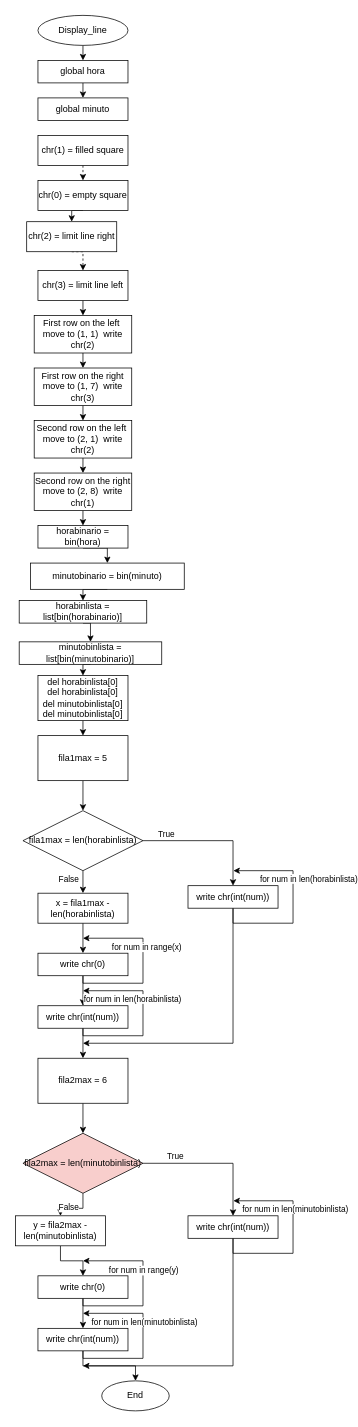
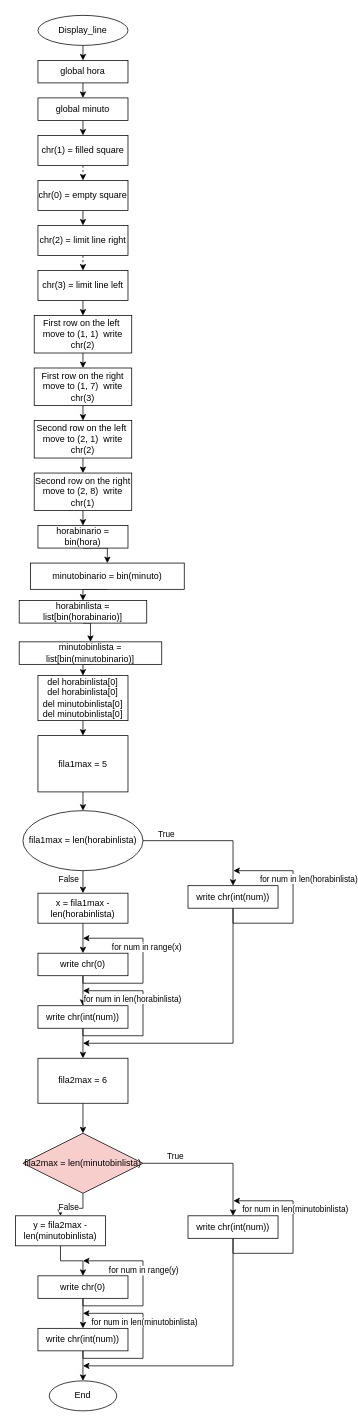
none -> (83, 129)
(72, 237) -> (83, 240)
(83, 758) -> (83, 764)
(83, 840) -> (83, 840)
(135, 1395) -> (83, 1395)
